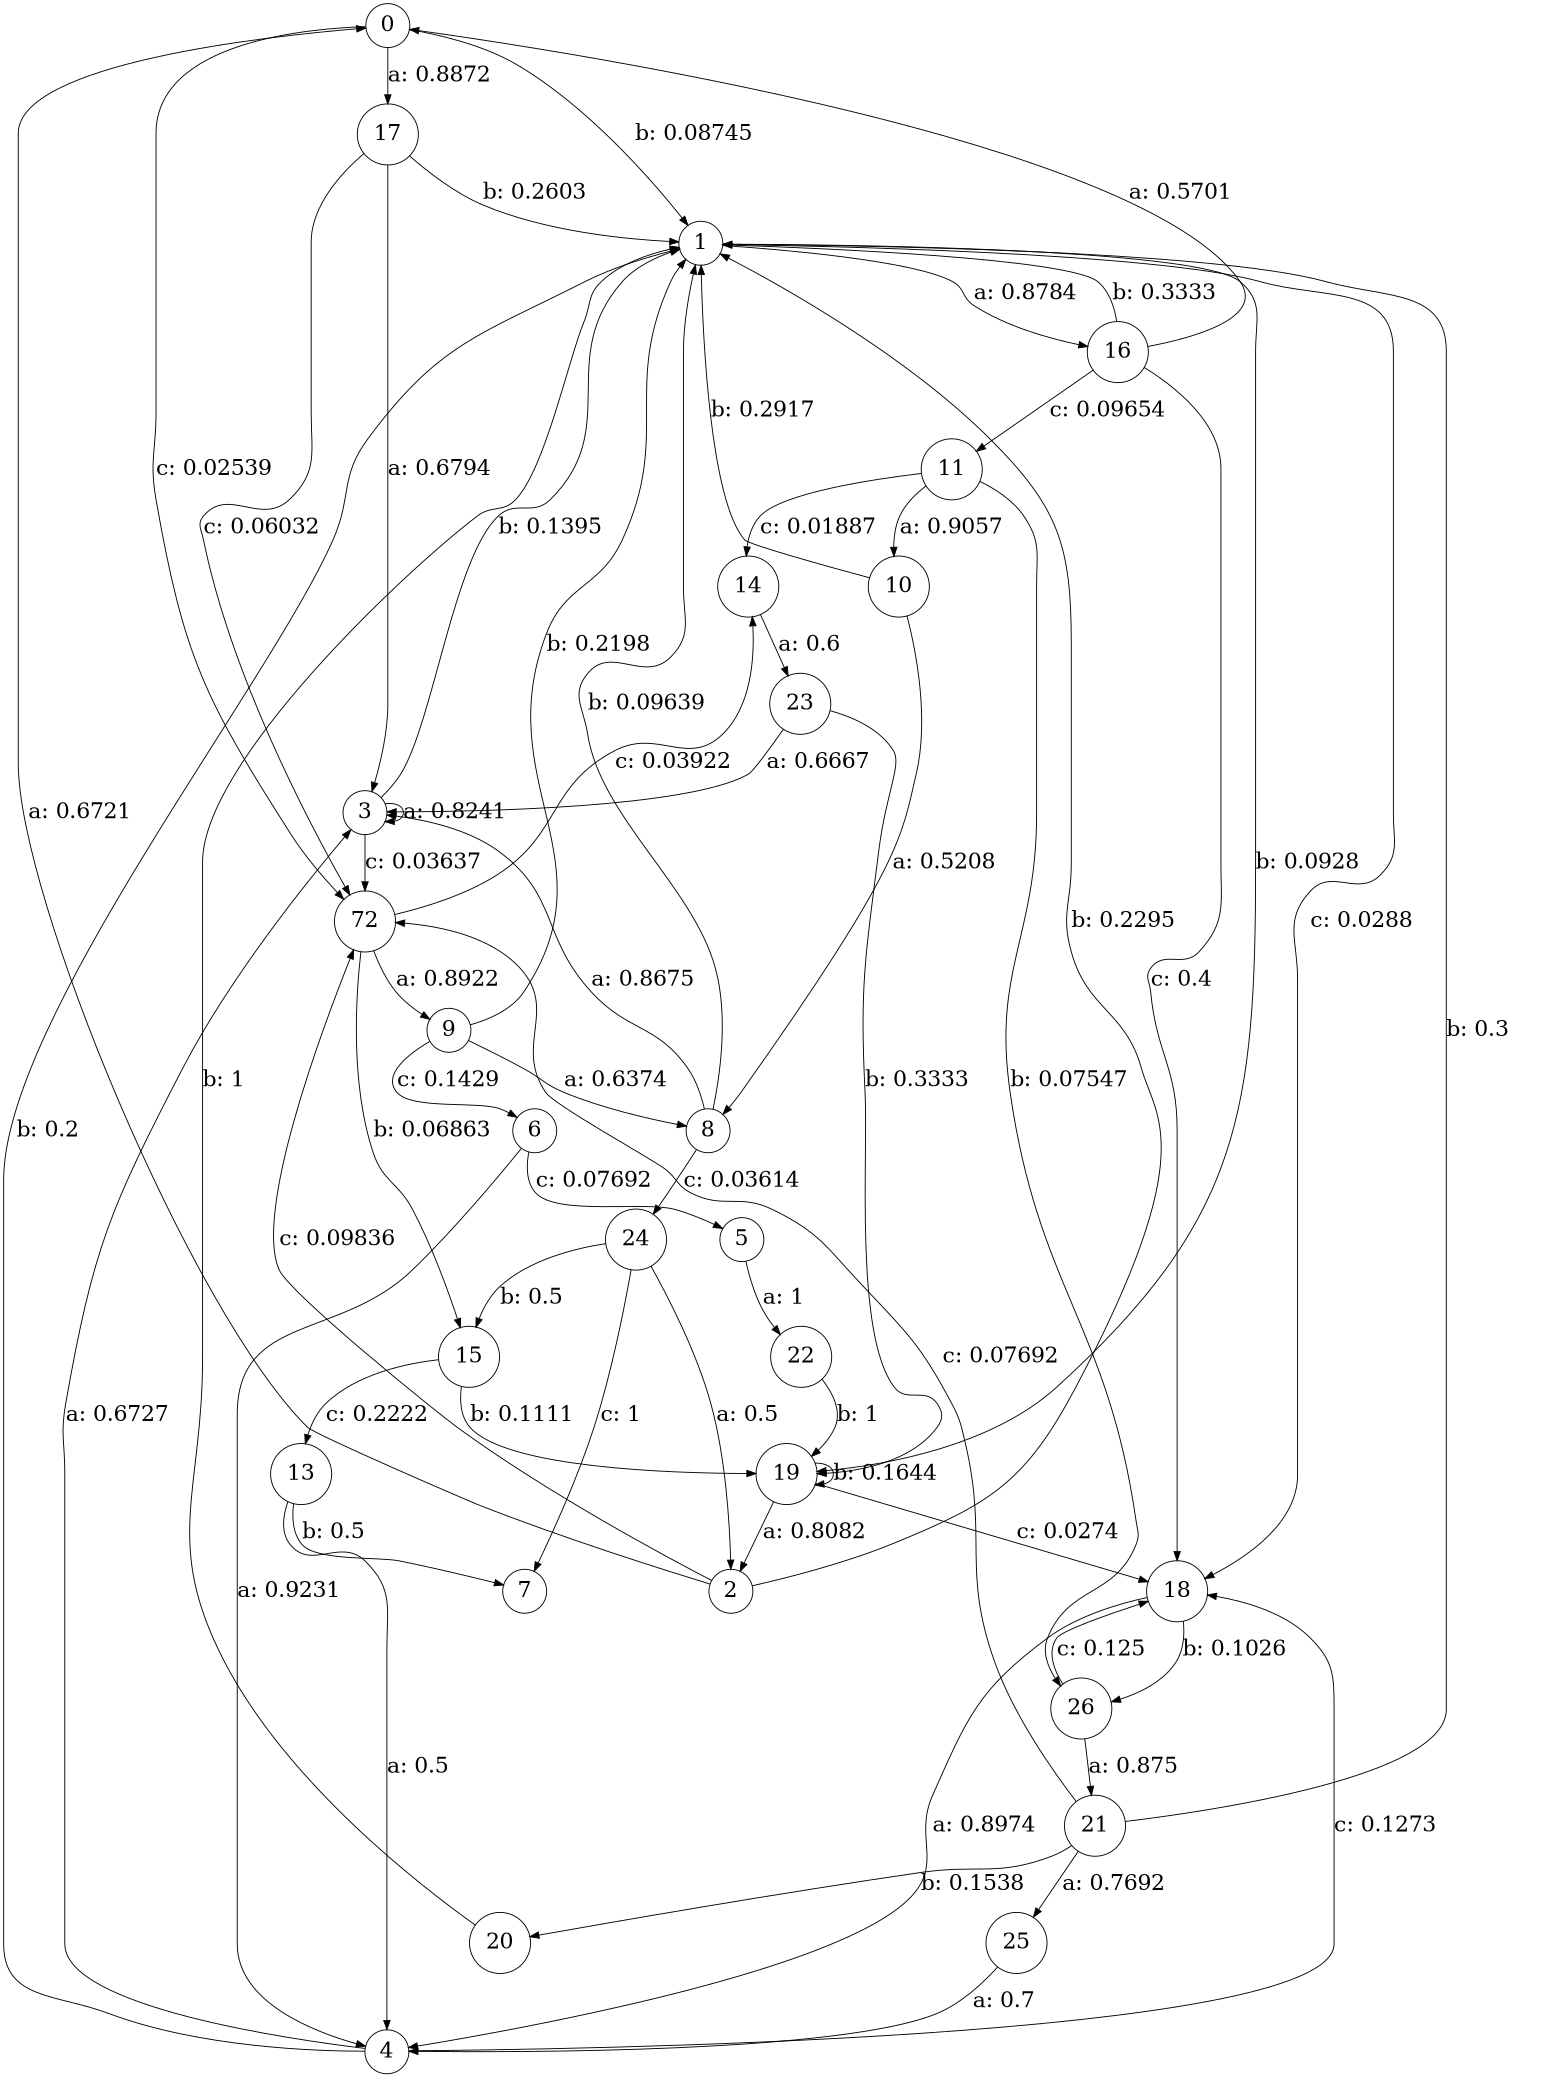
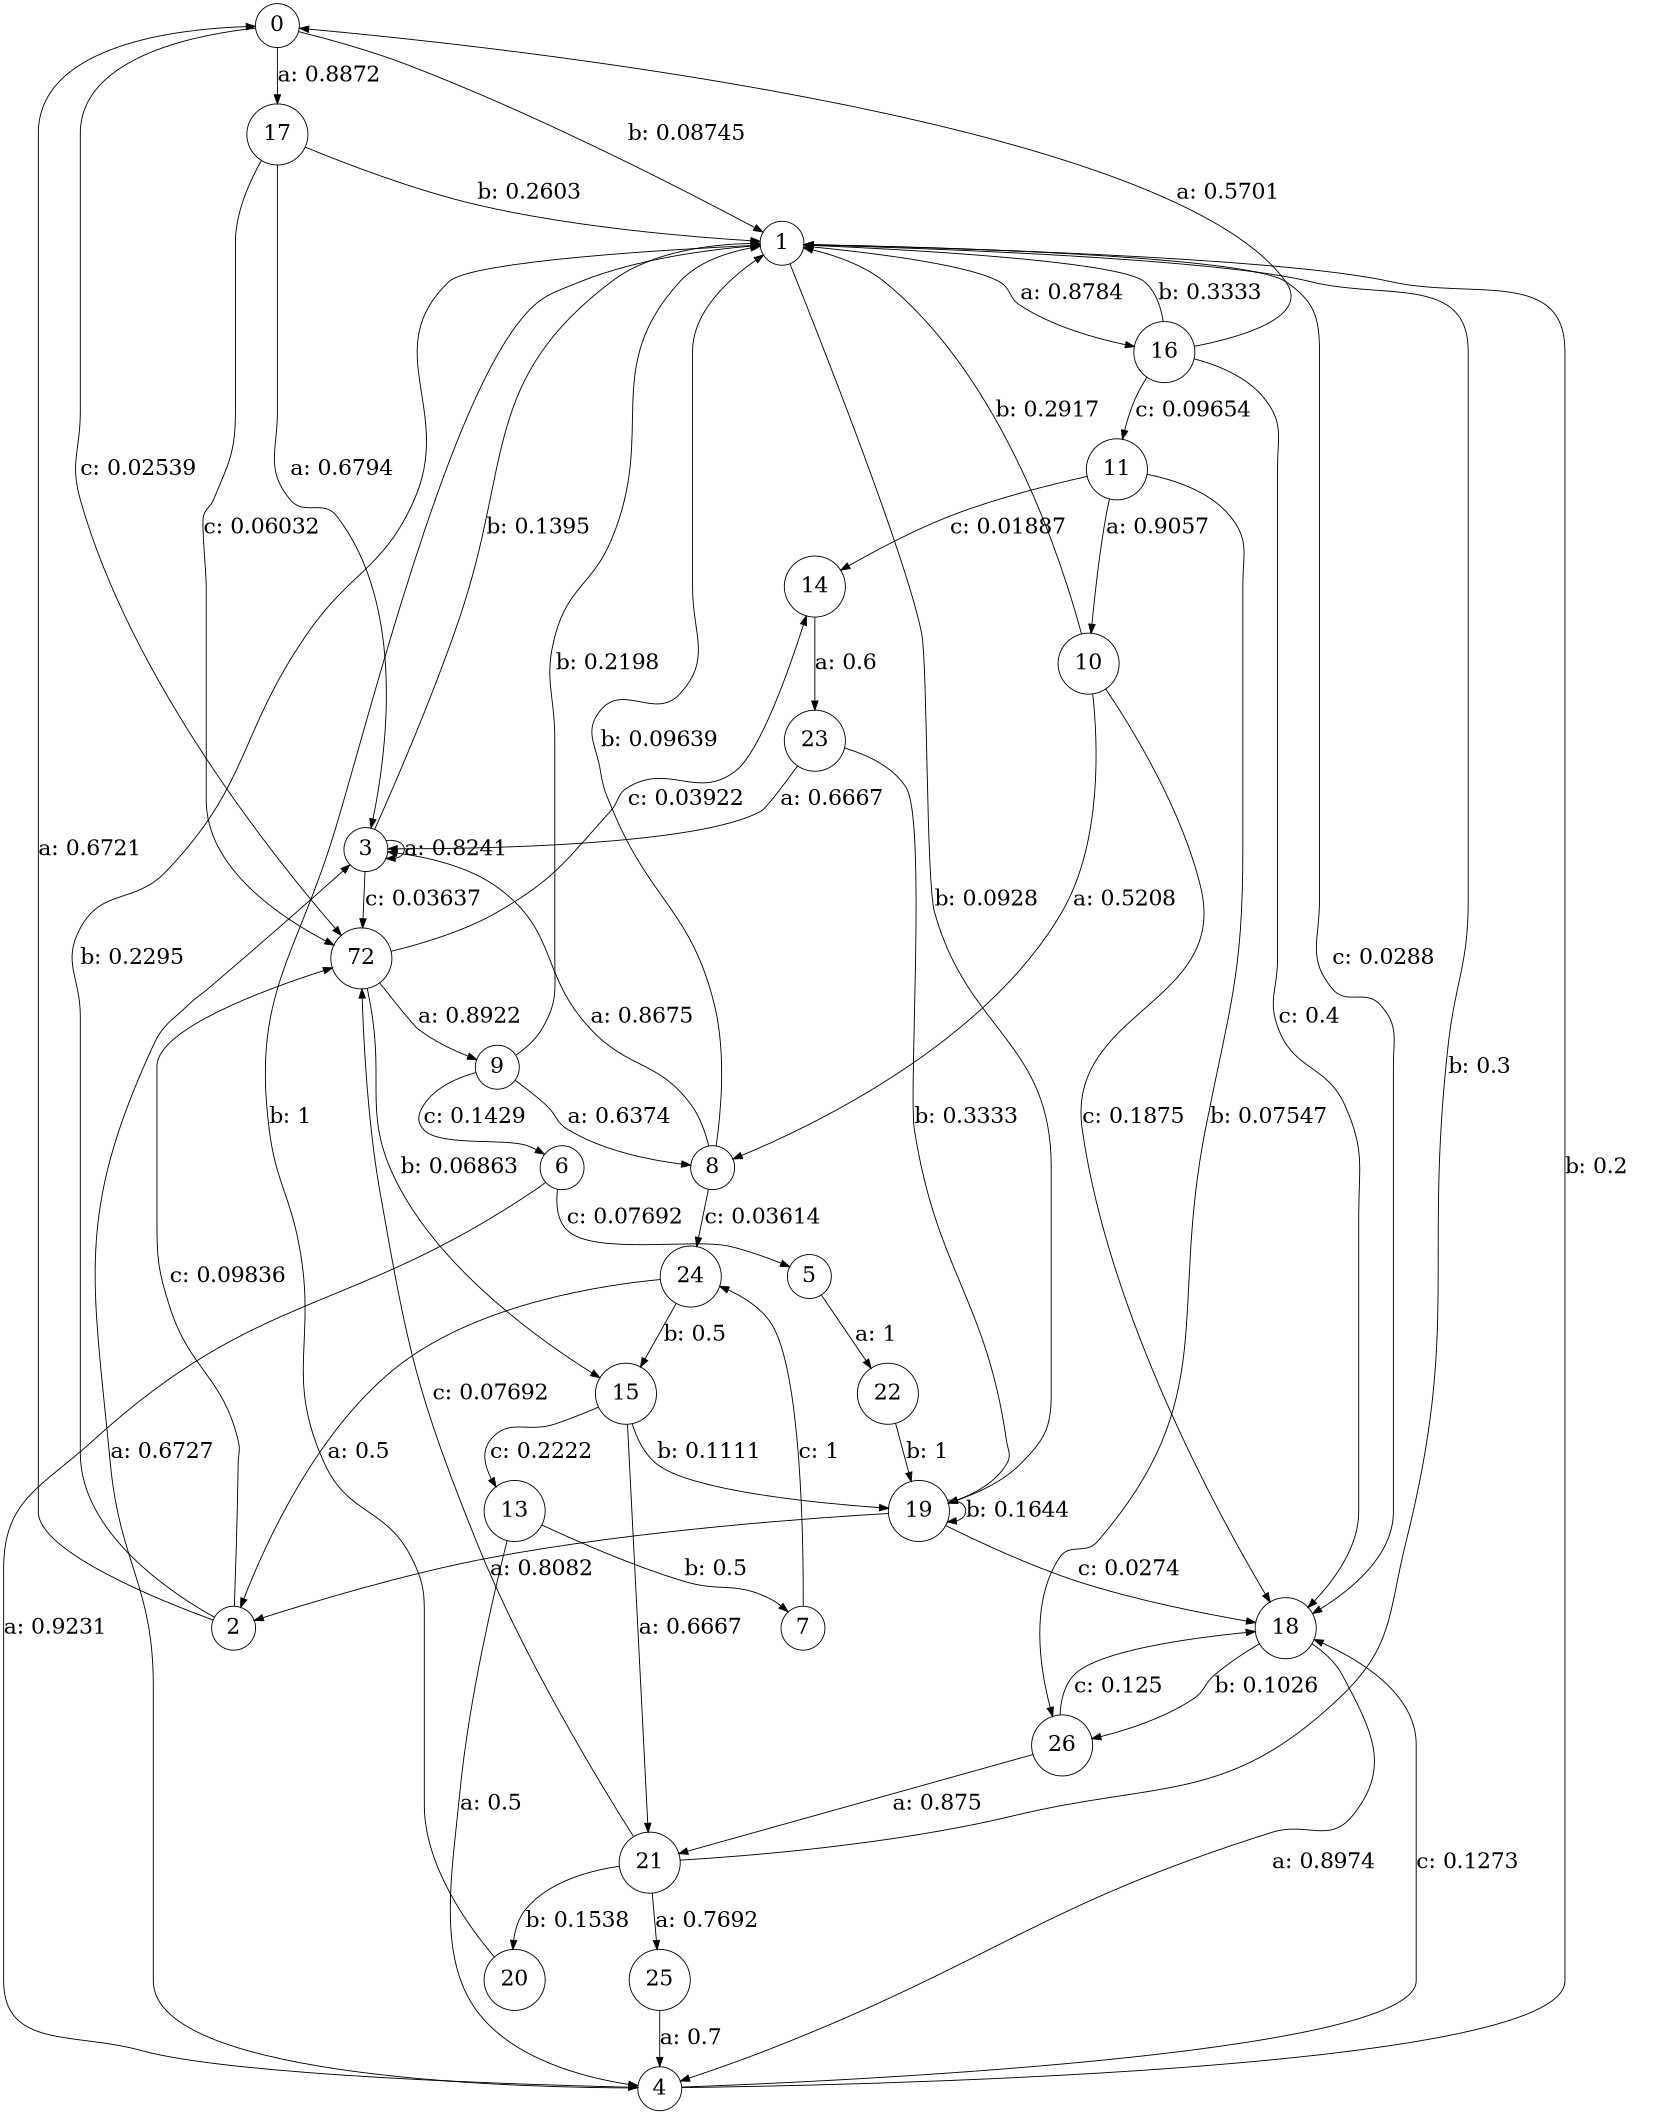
none -> (1082, 1128)
(596, 1420) -> (796, 1435)
none -> (638, 1624)
